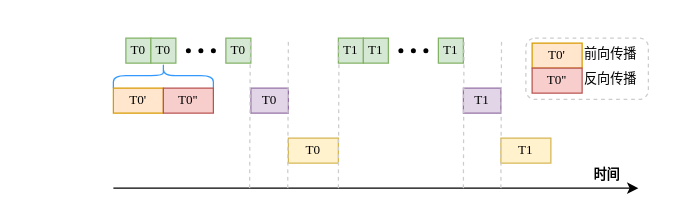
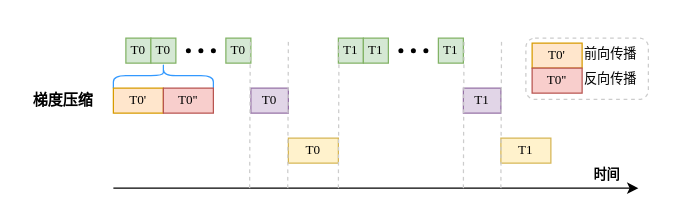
none -> (63, 101)
